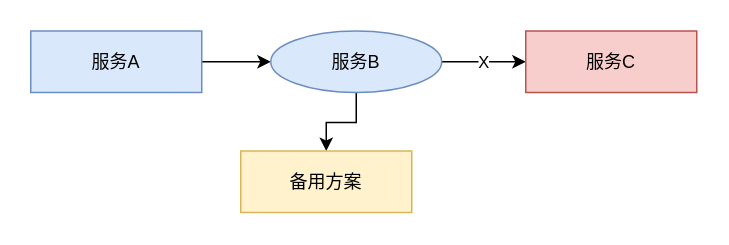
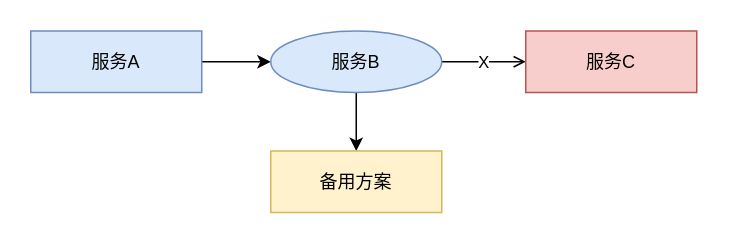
(514, 62) -> (516, 62)
(326, 182) -> (356, 182)
